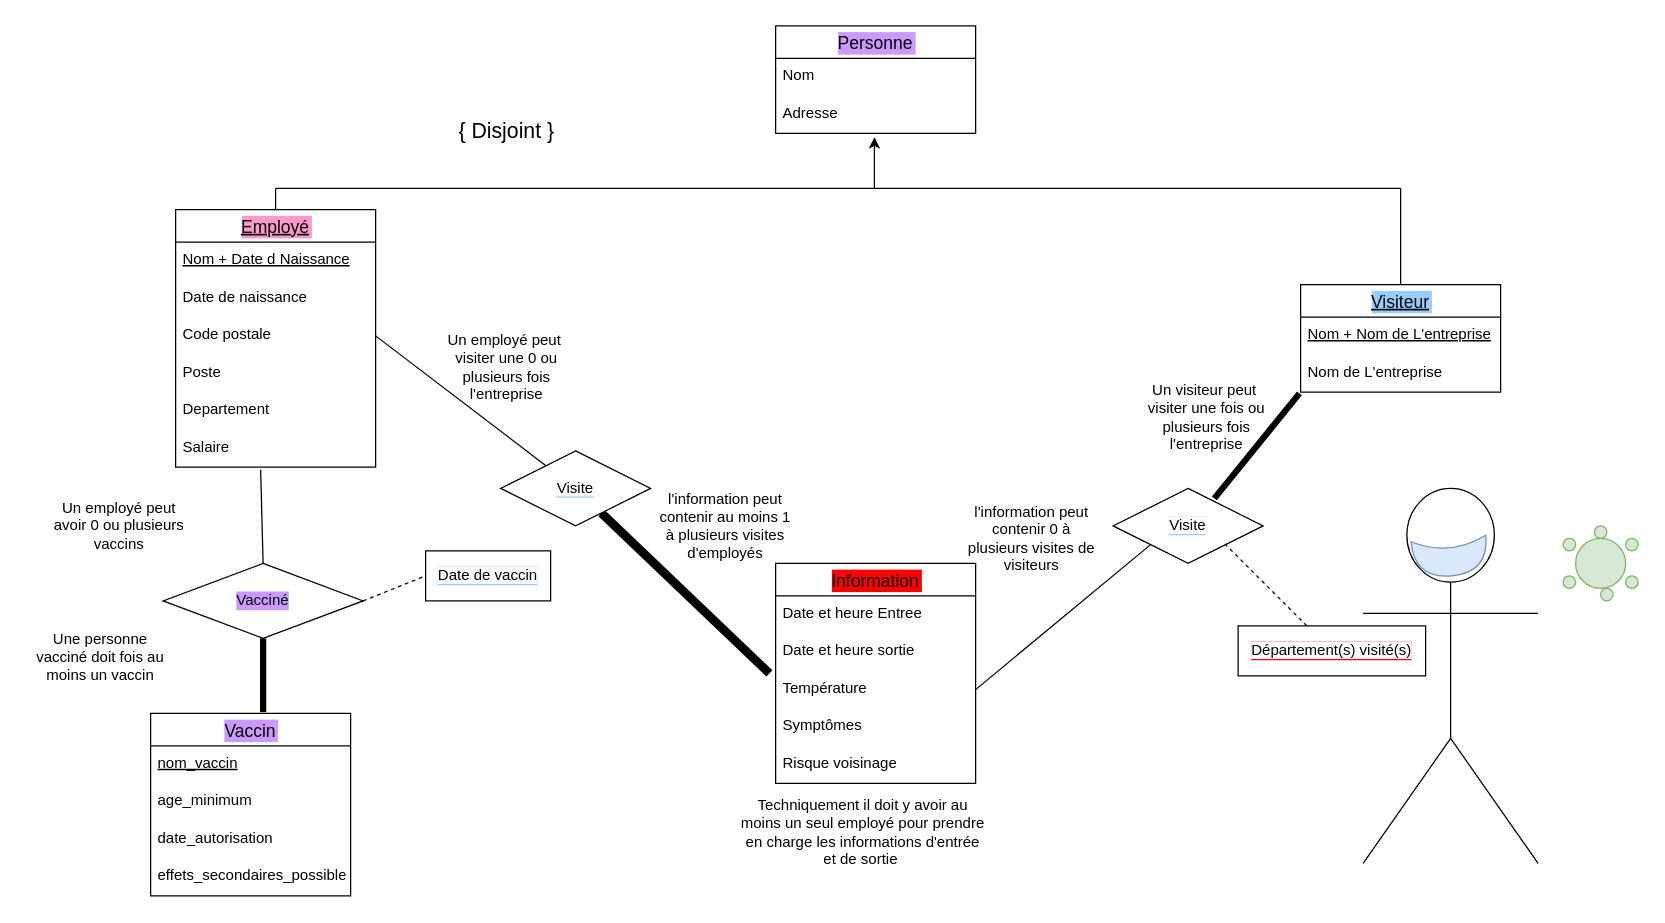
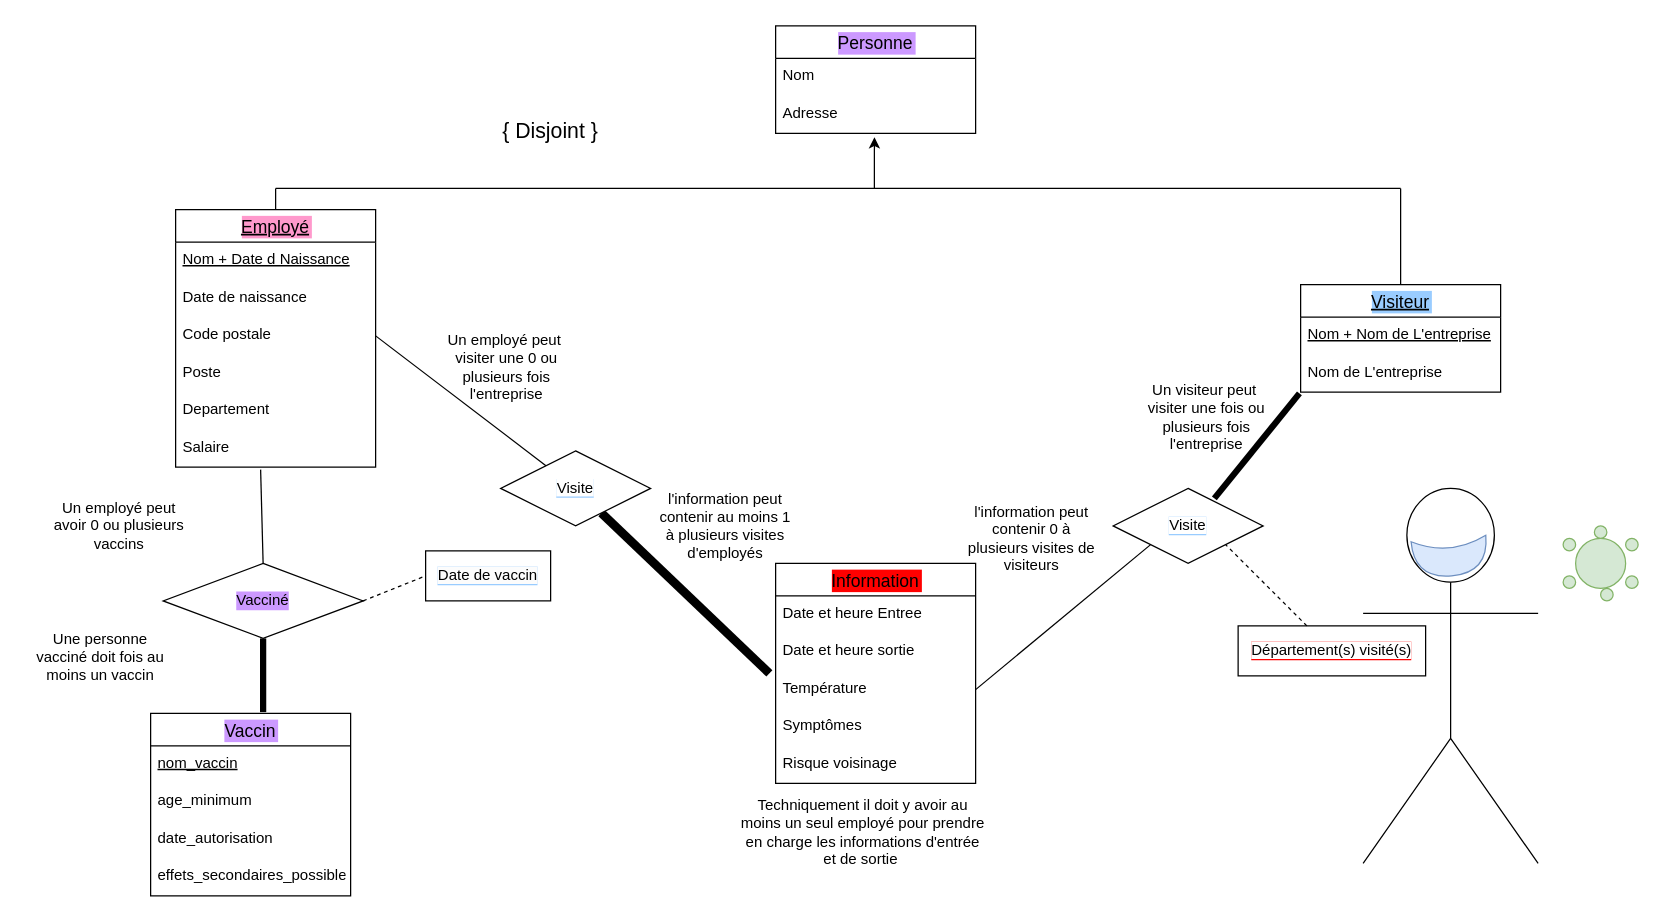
(507, 132) -> (551, 132)
